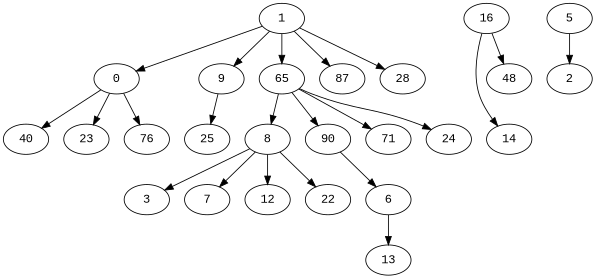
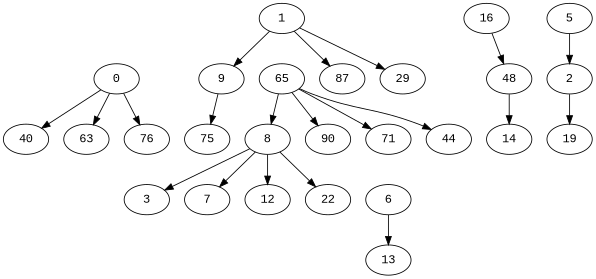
(282, 45) -> none
(203, 47) -> none
(476, 78) -> (509, 105)
(403, 79) -> (403, 79)
(86, 139) -> (86, 139)
(207, 139) -> (207, 139)
(449, 139) -> (449, 139)
none -> (570, 139)
(355, 166) -> none
